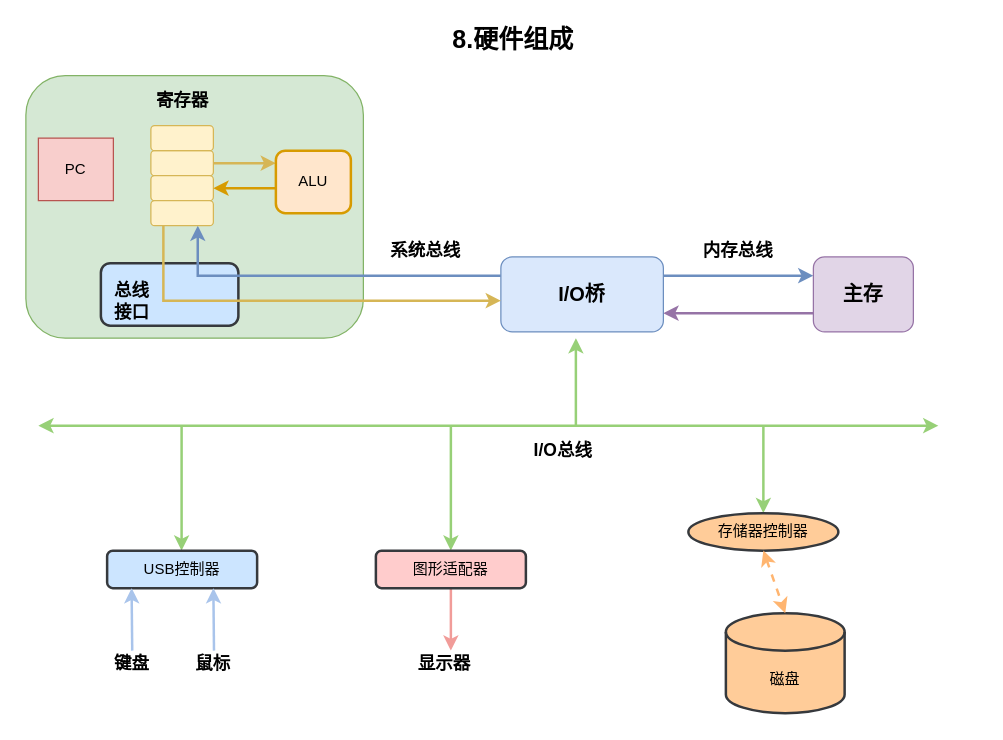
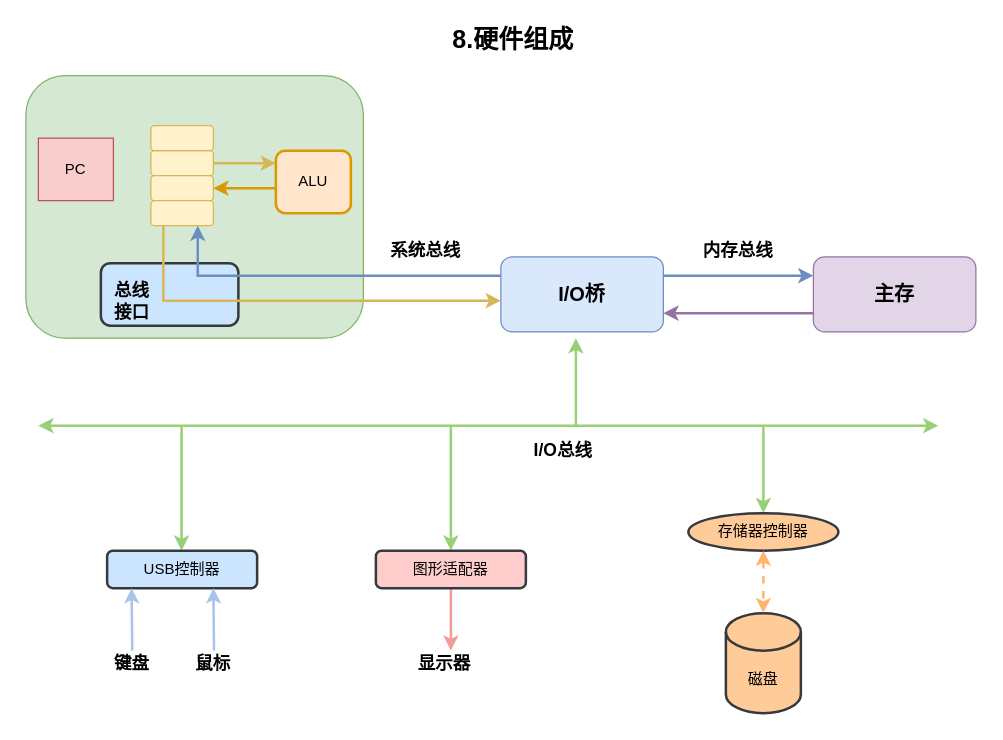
(182, 101) -> none
(863, 294) -> (894, 294)
(785, 663) -> (763, 663)
